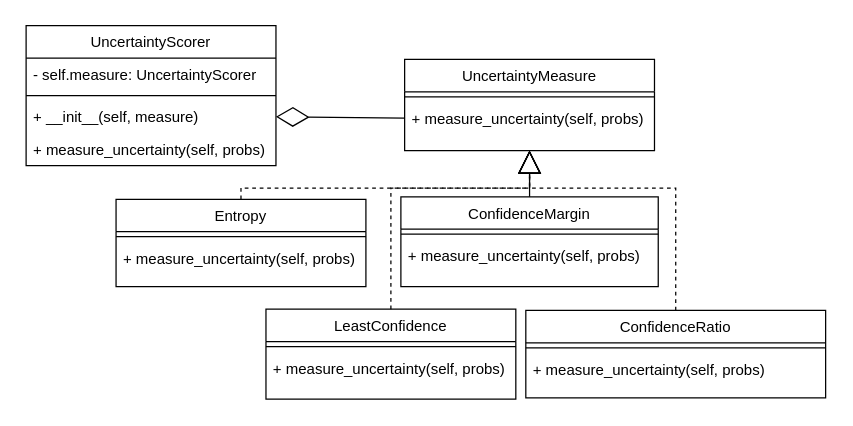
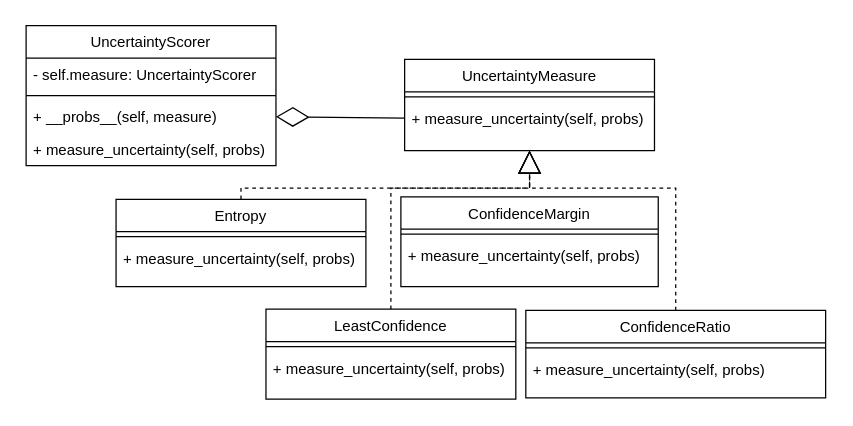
(128, 118) -> (136, 118)
(529, 194) -> none
